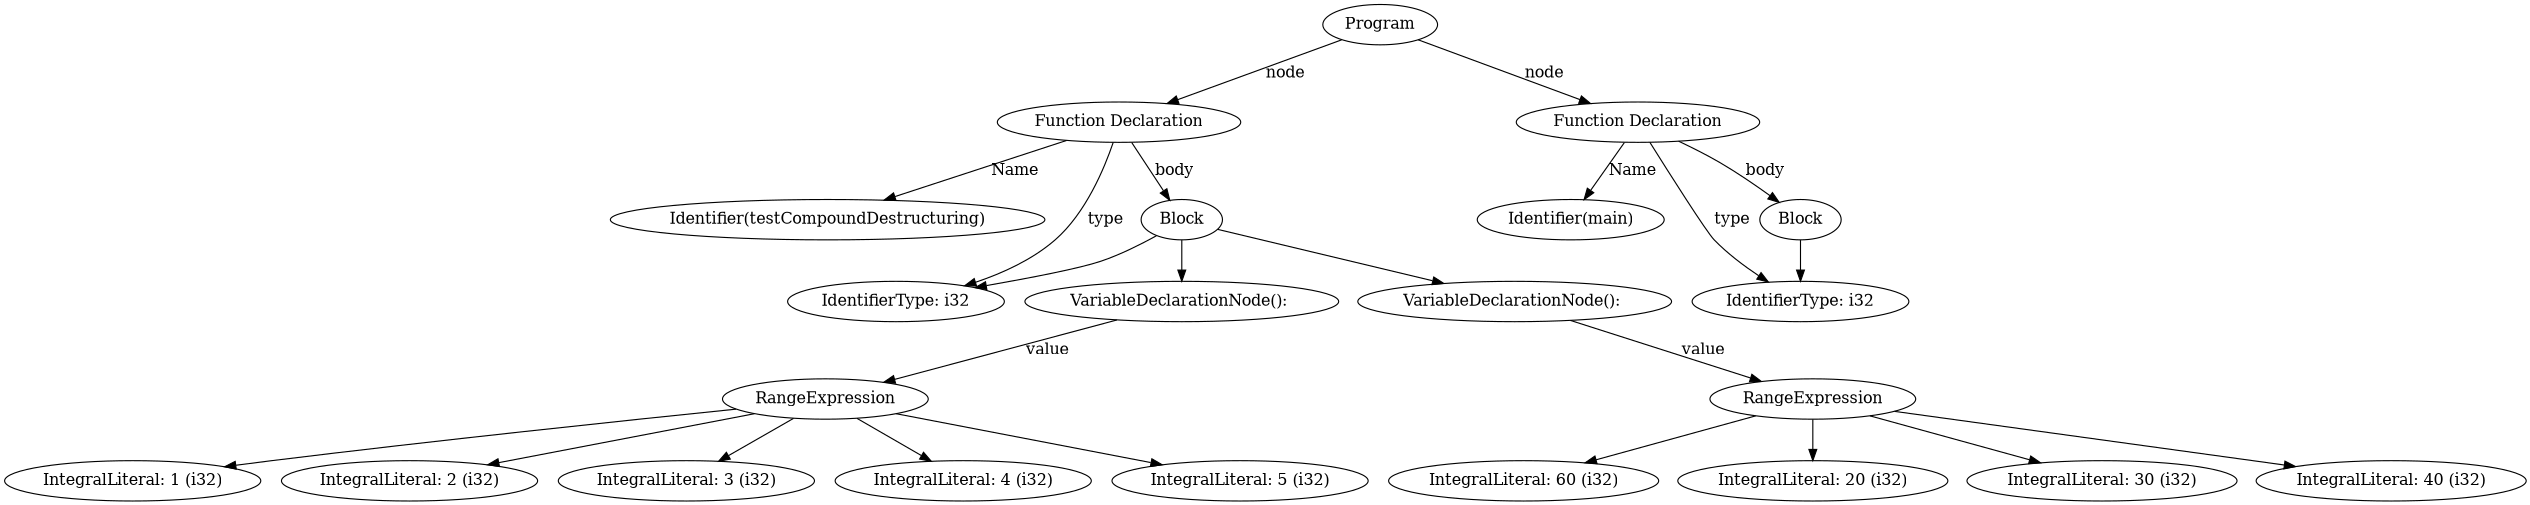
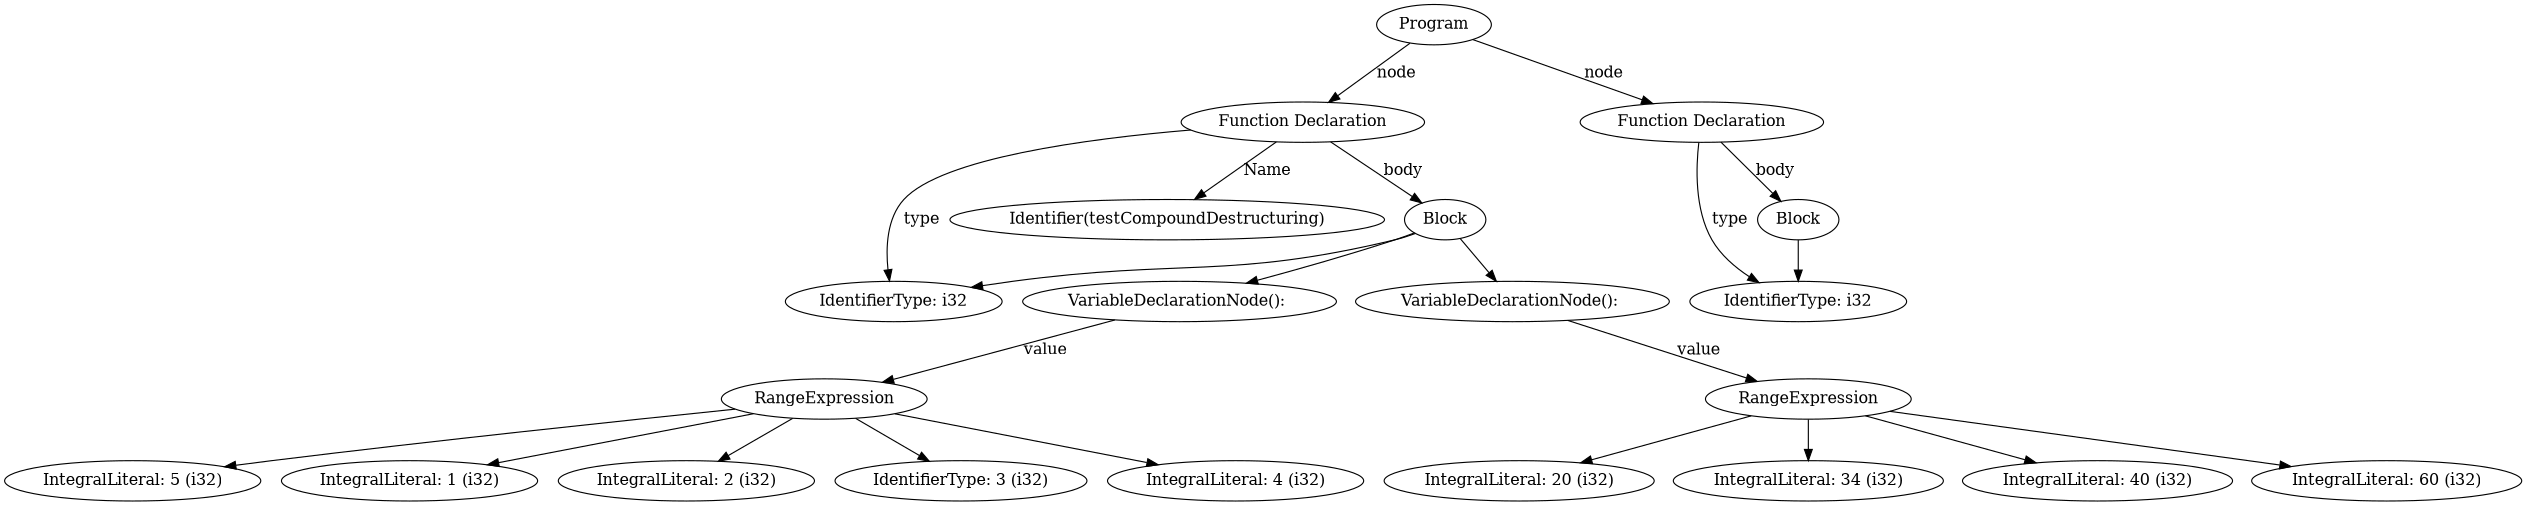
(1571, 220) -> none
(686, 481) -> (961, 481)
(2102, 481) -> (1808, 481)
